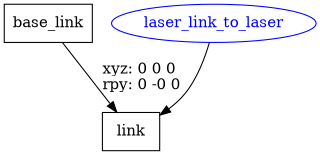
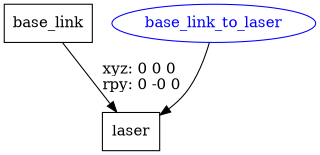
(214, 23) -> (214, 23)
(131, 132) -> (131, 132)
